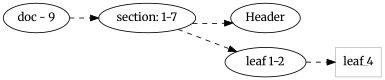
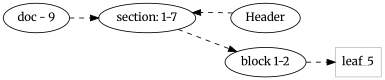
(208, 24) -> (217, 13)
(266, 62) -> (266, 62)
(358, 62) -> (358, 62)
